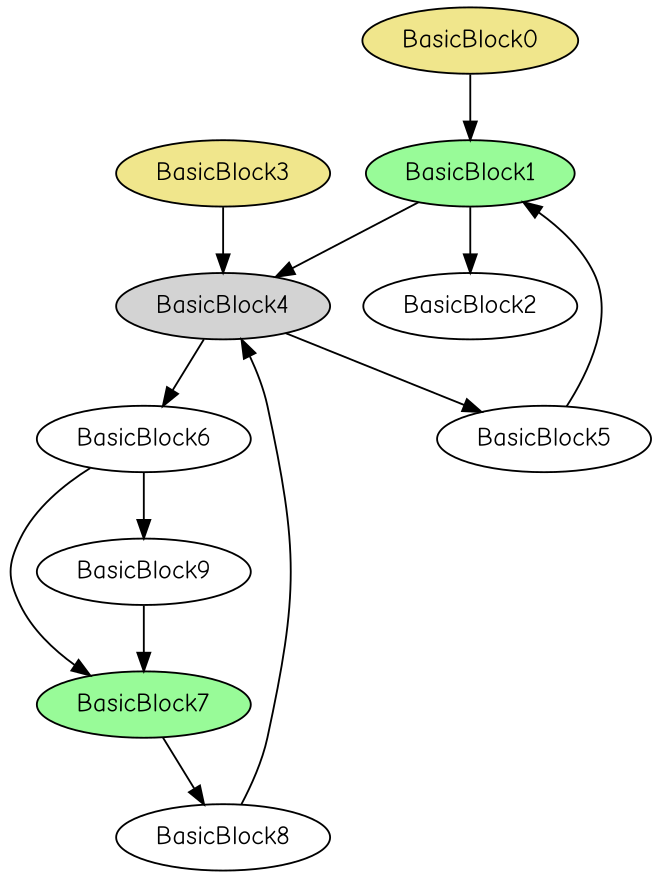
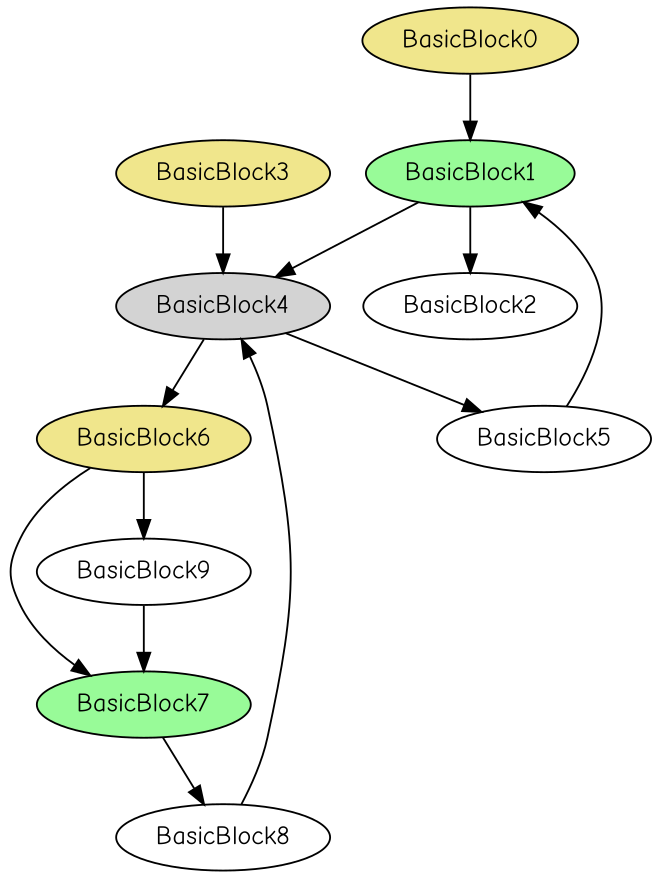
(144, 439) -> (144, 439)
